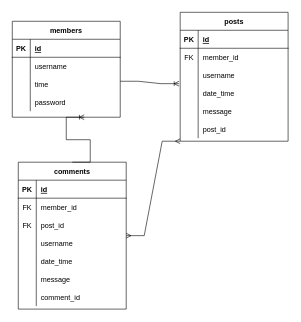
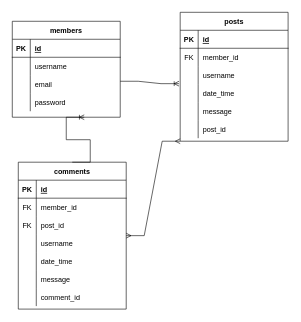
(42, 85) -> (43, 85)
